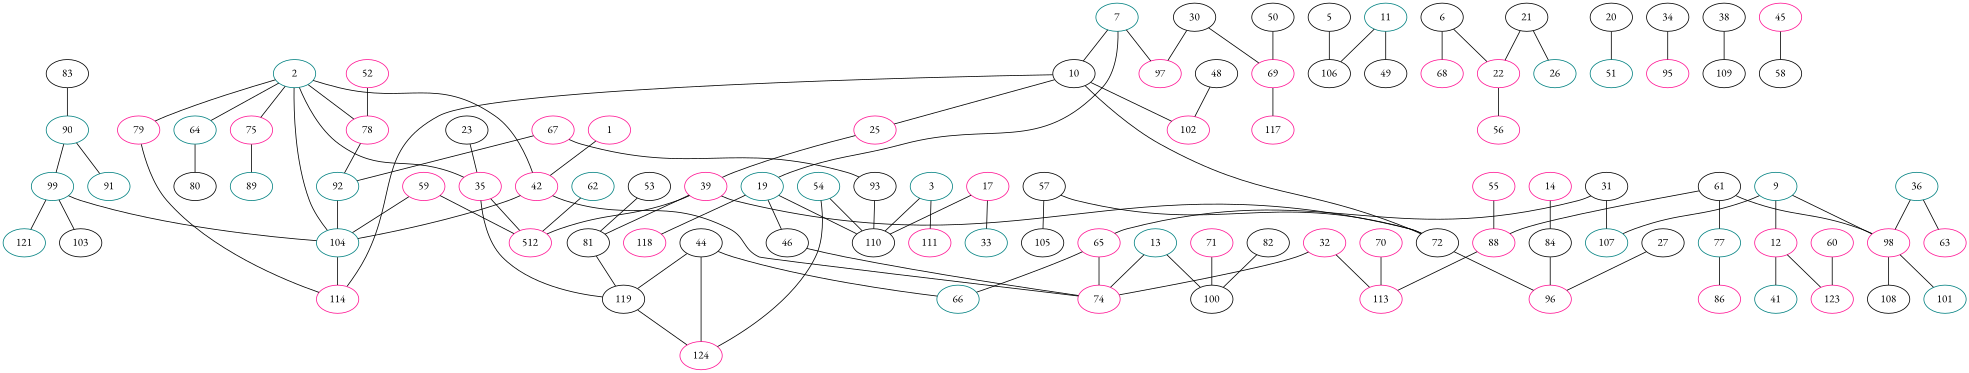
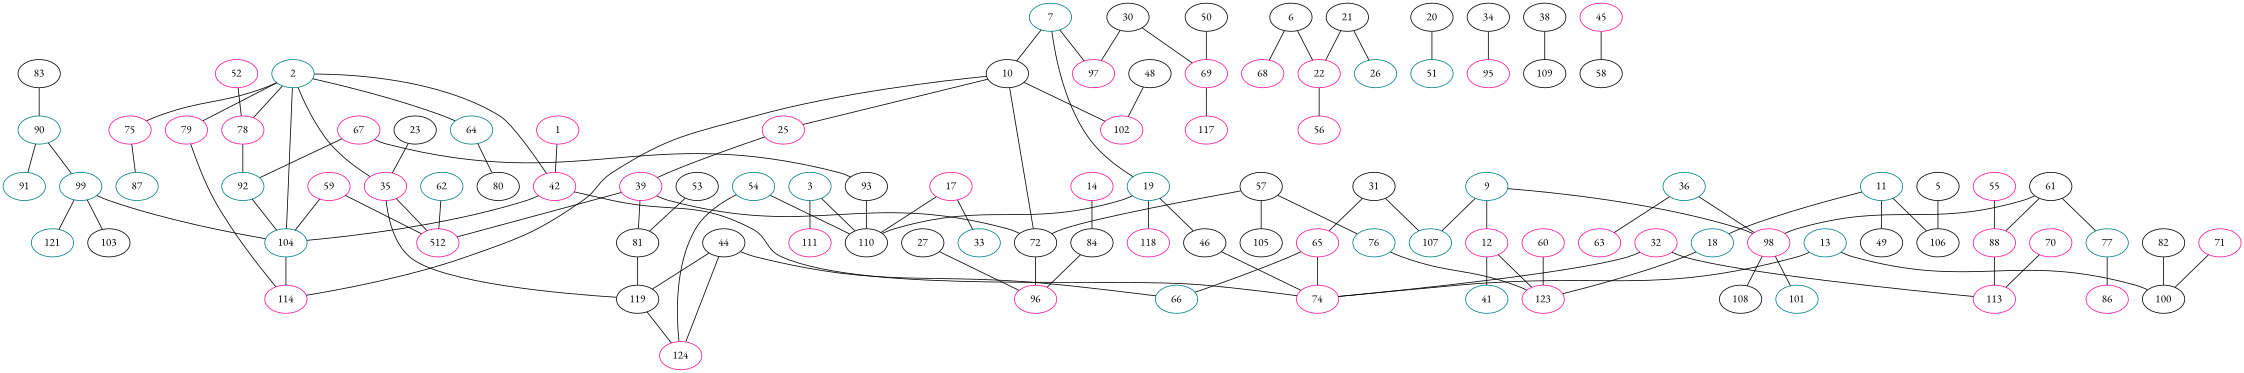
(251, 186) -> (137, 186)
none -> (1374, 243)
none -> (1712, 243)
